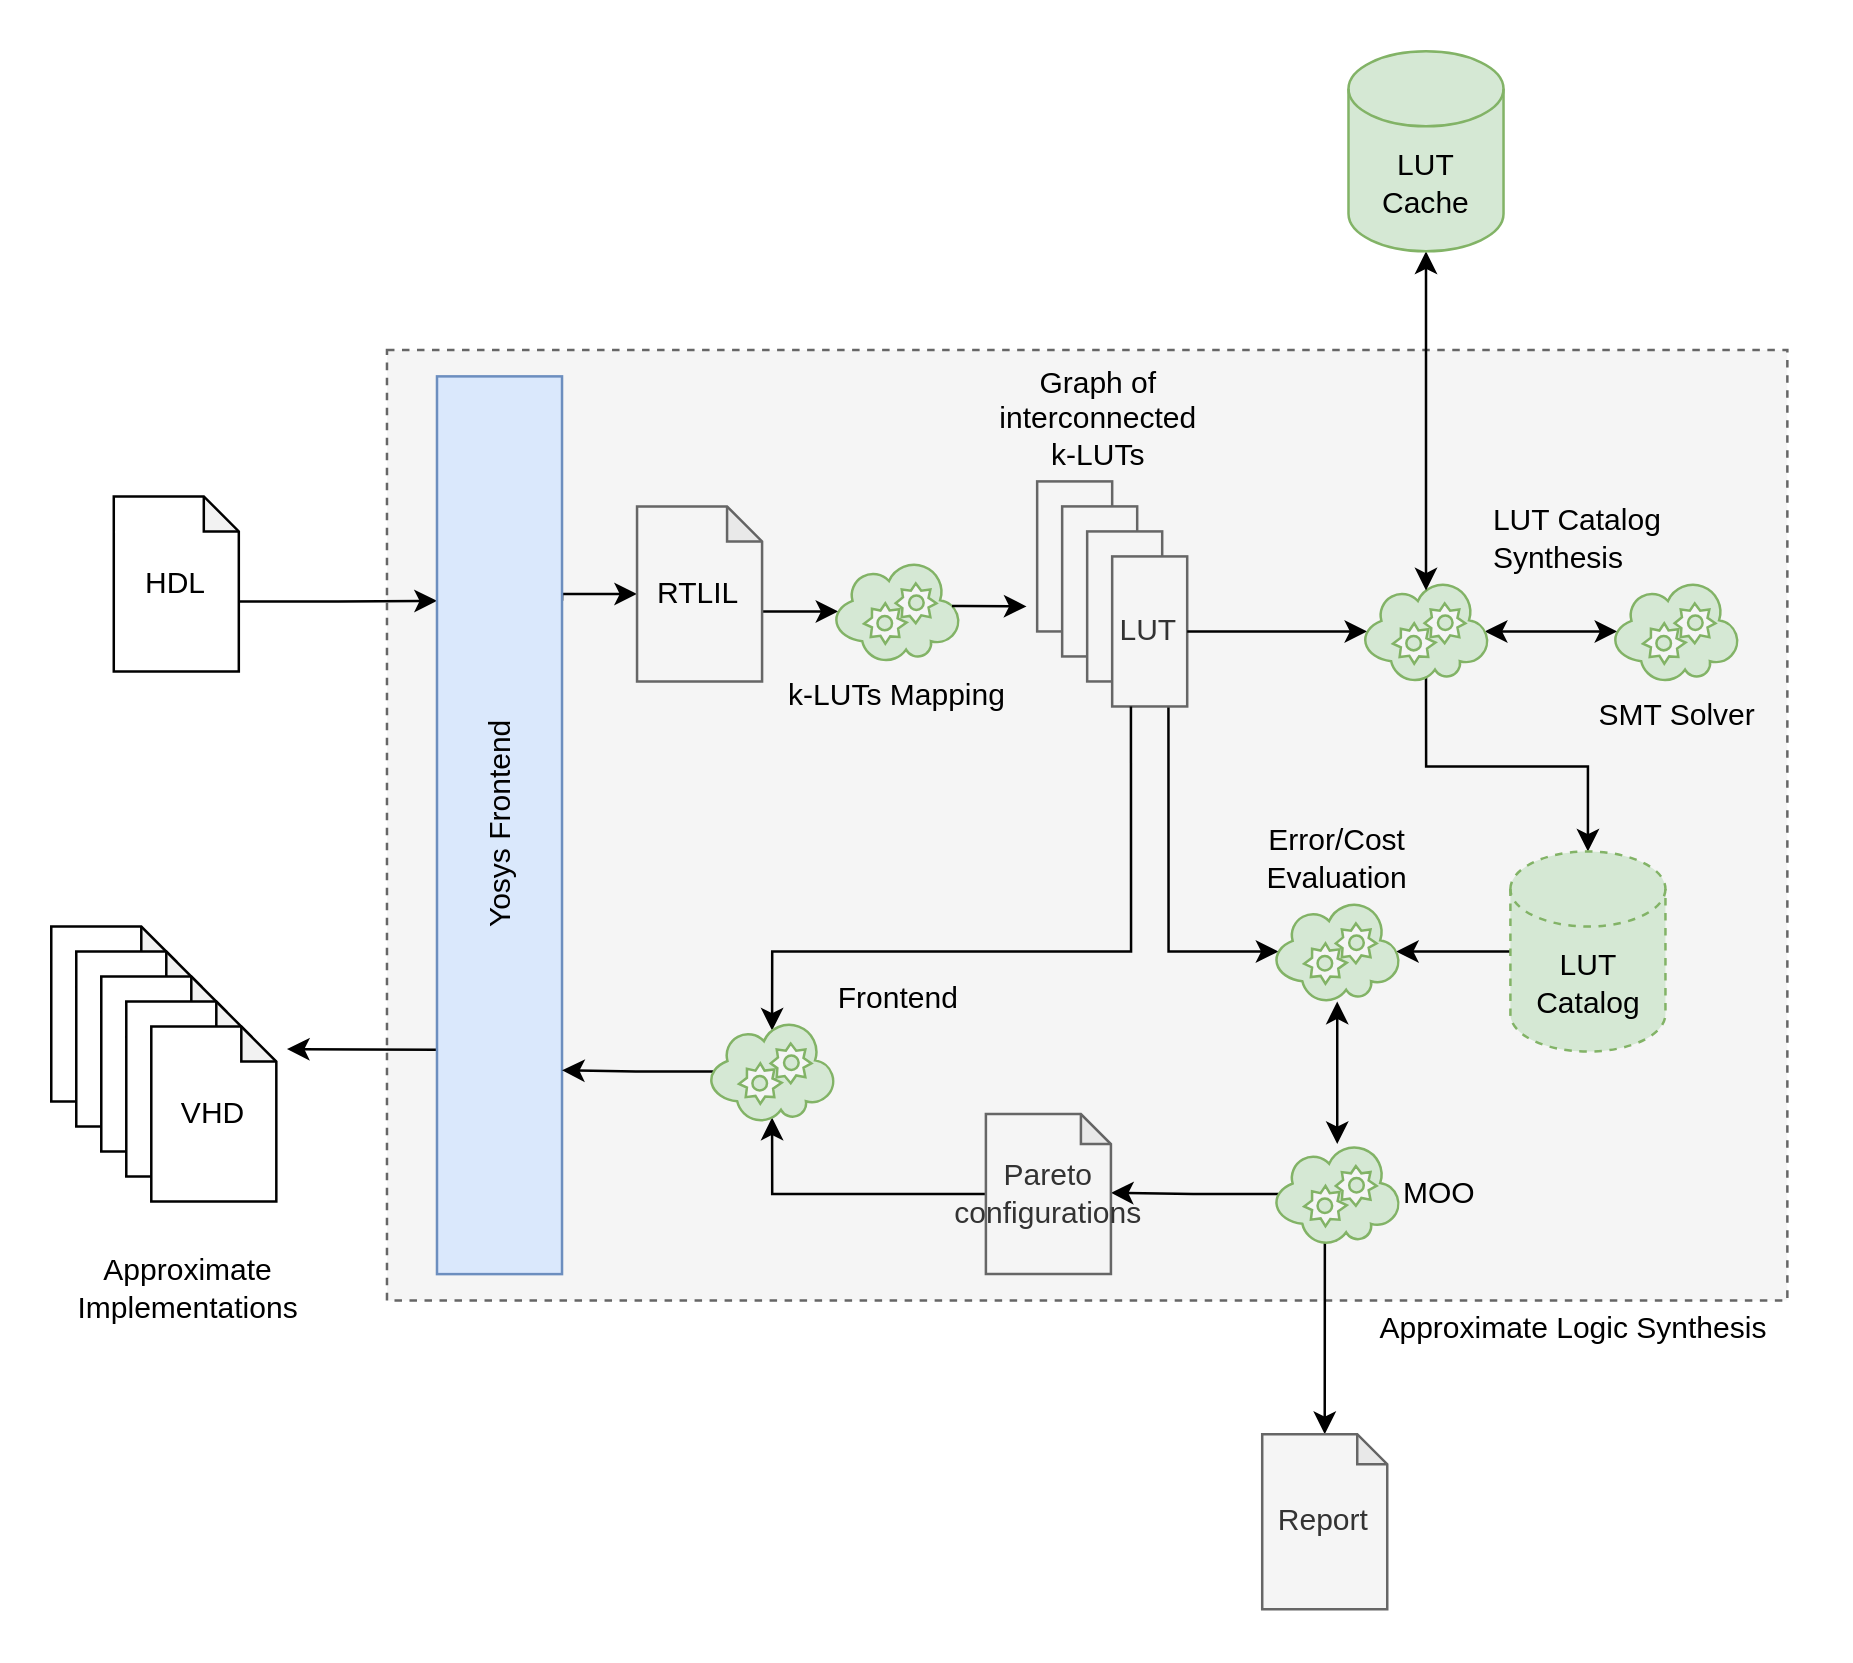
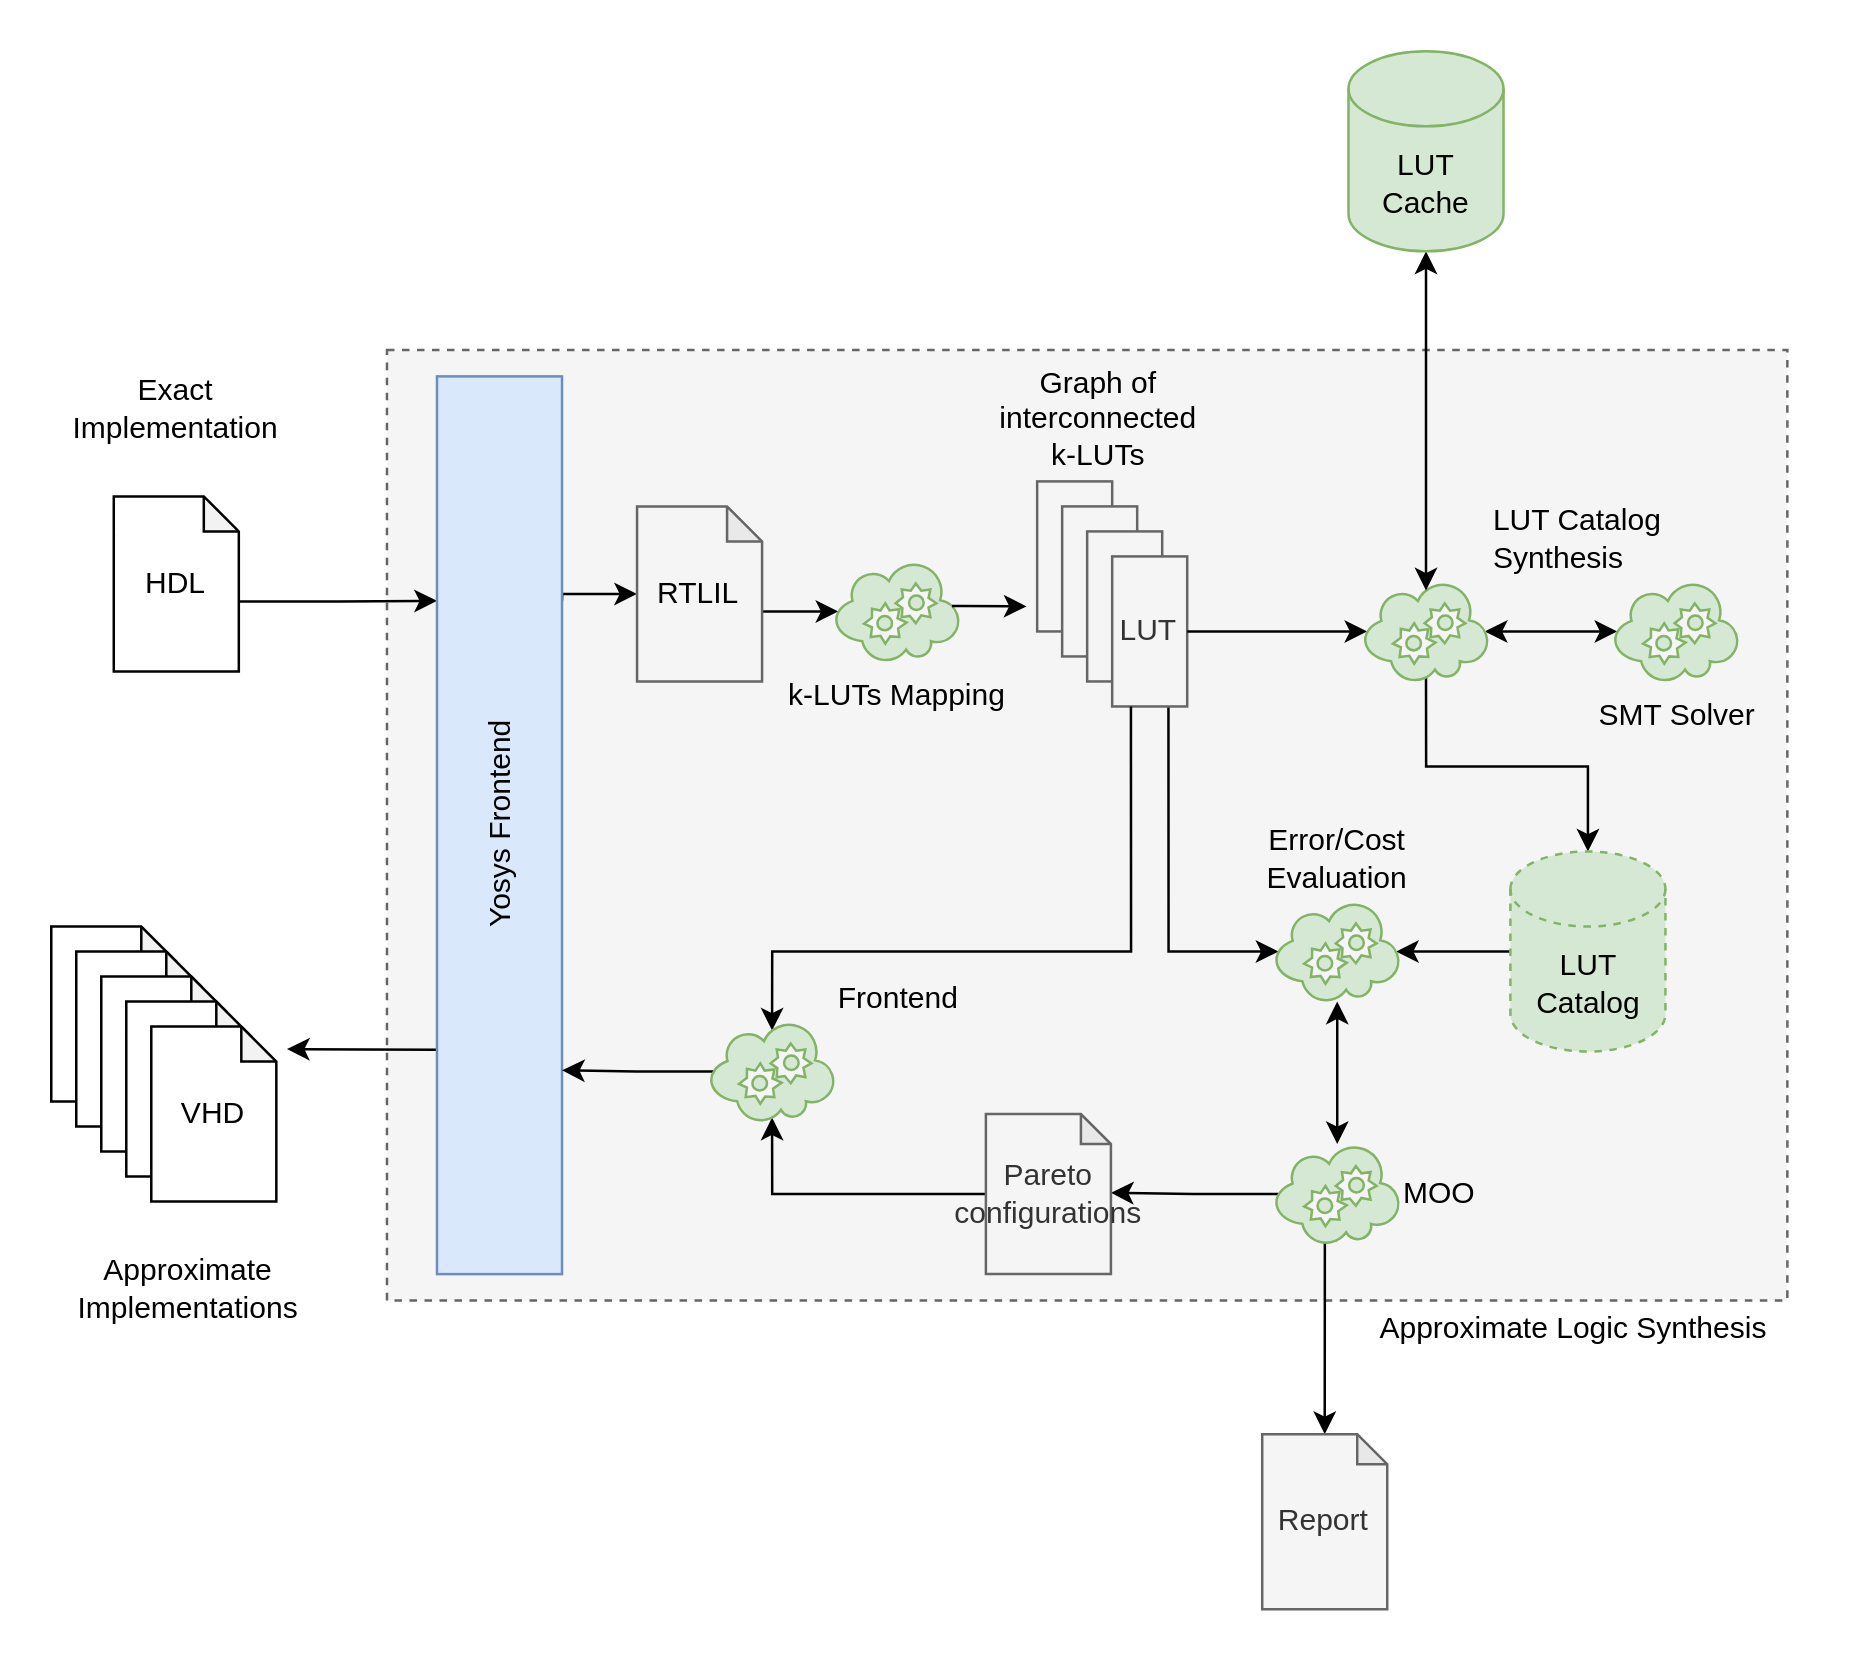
none -> (176, 409)
